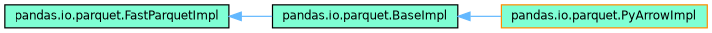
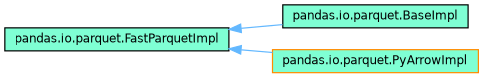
(486, 16) -> (257, 51)
